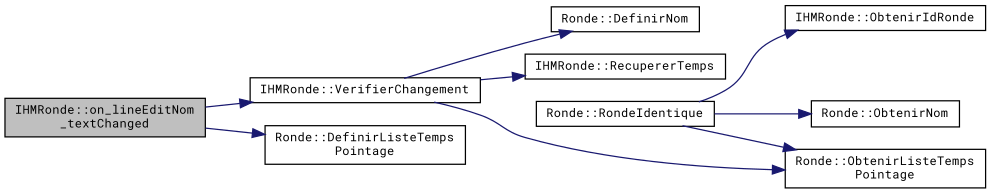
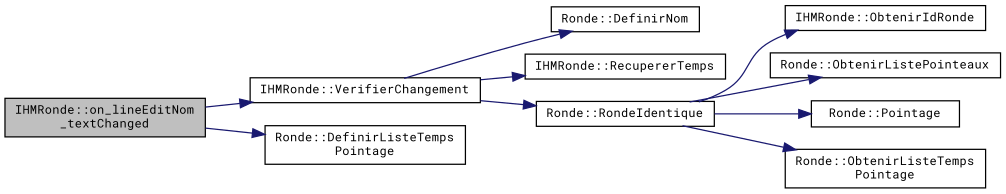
none -> (885, 65)
(885, 114) -> (885, 114)
(599, 154) -> (502, 103)
